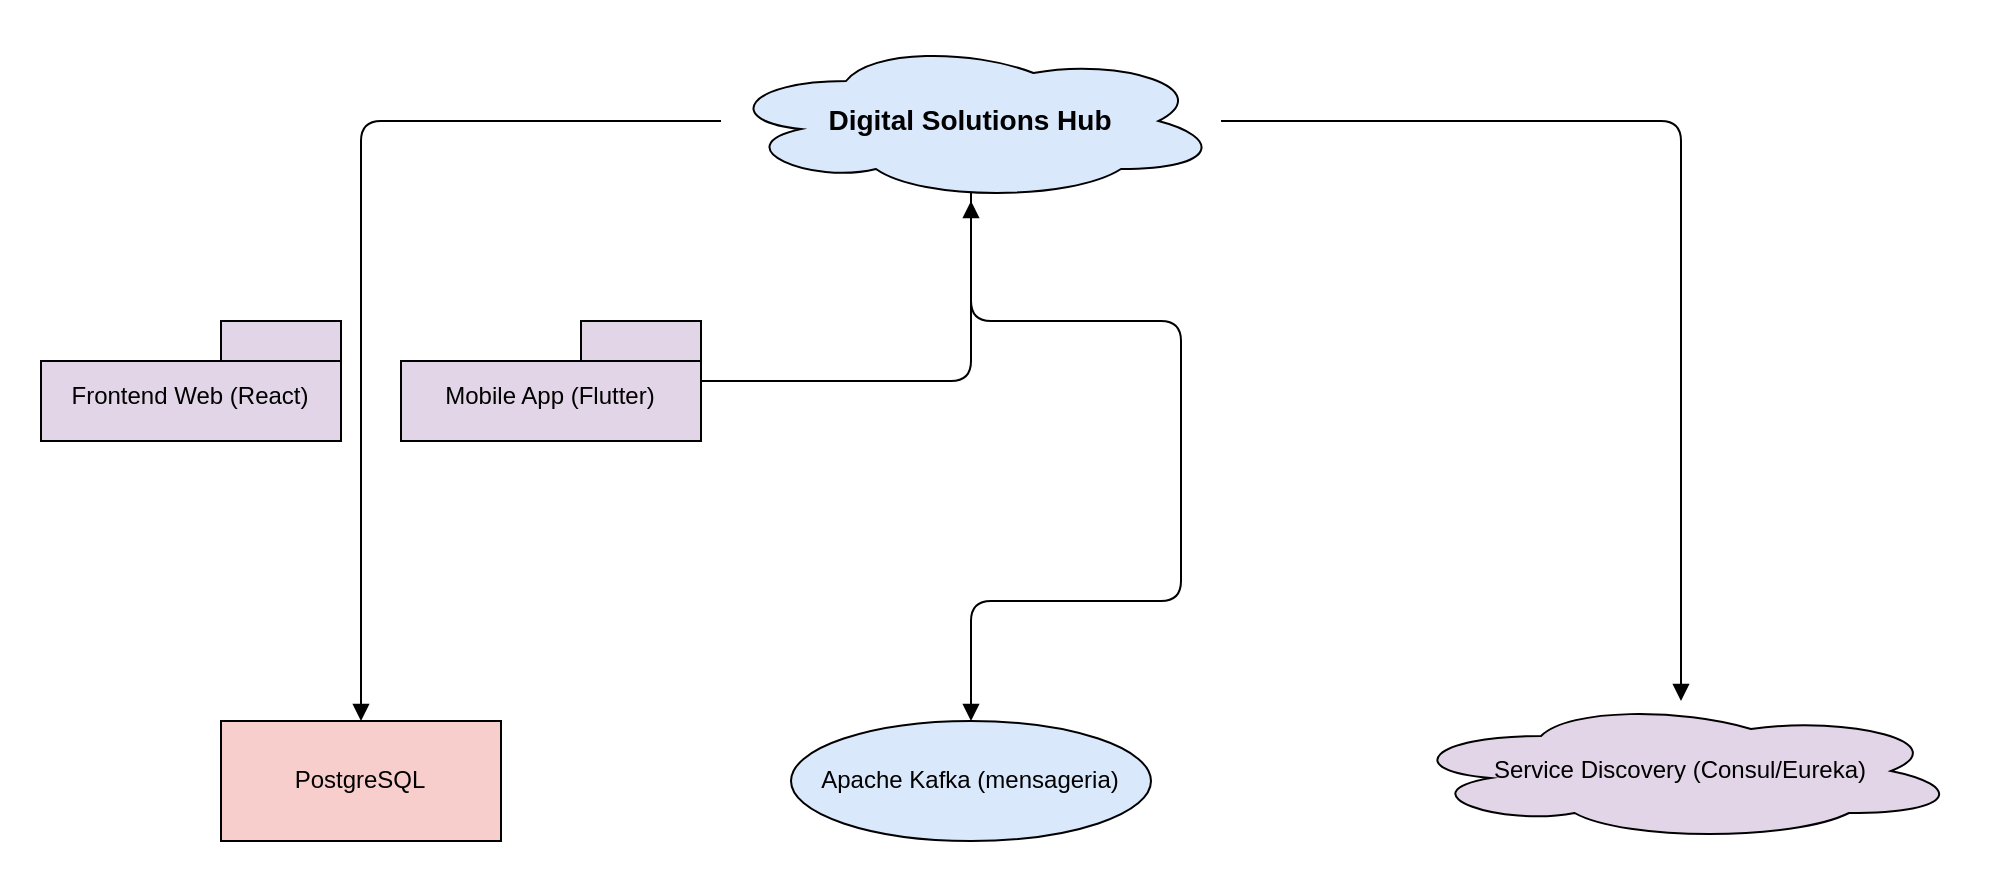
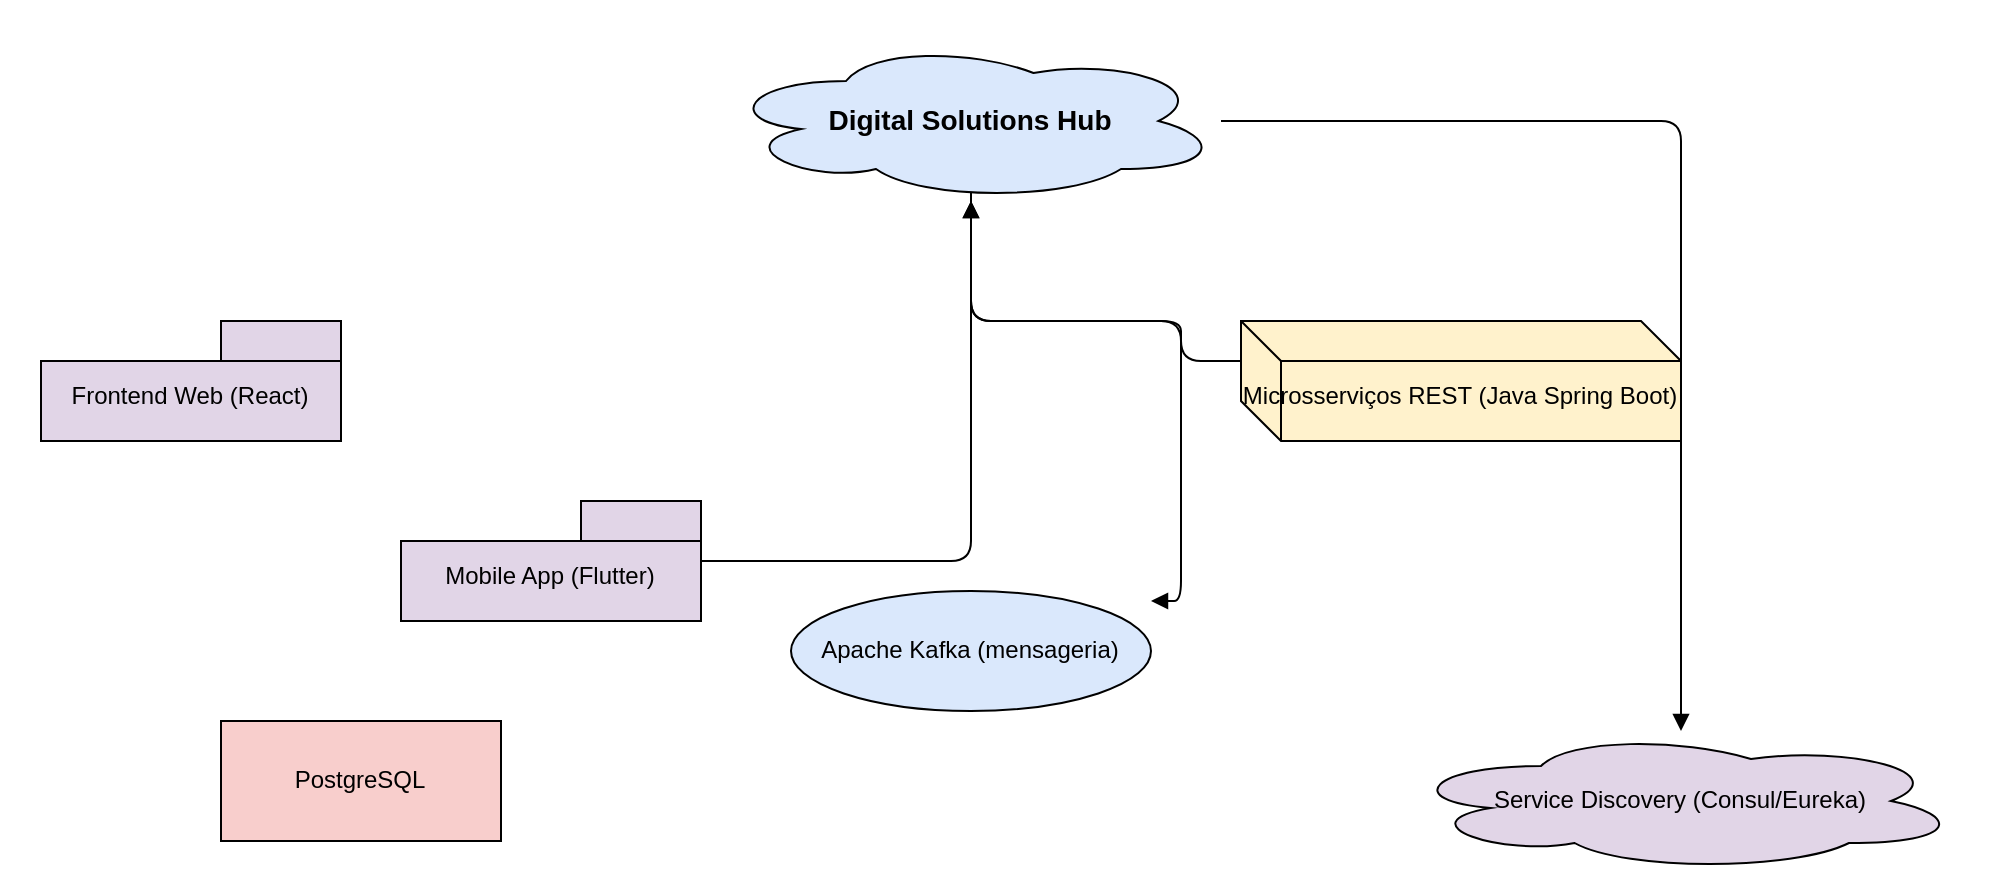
(361, 239) -> none
none -> (1214, 361)
(551, 381) -> (551, 561)
none -> (1461, 381)
(1681, 771) -> (1681, 801)
(971, 781) -> (971, 651)
